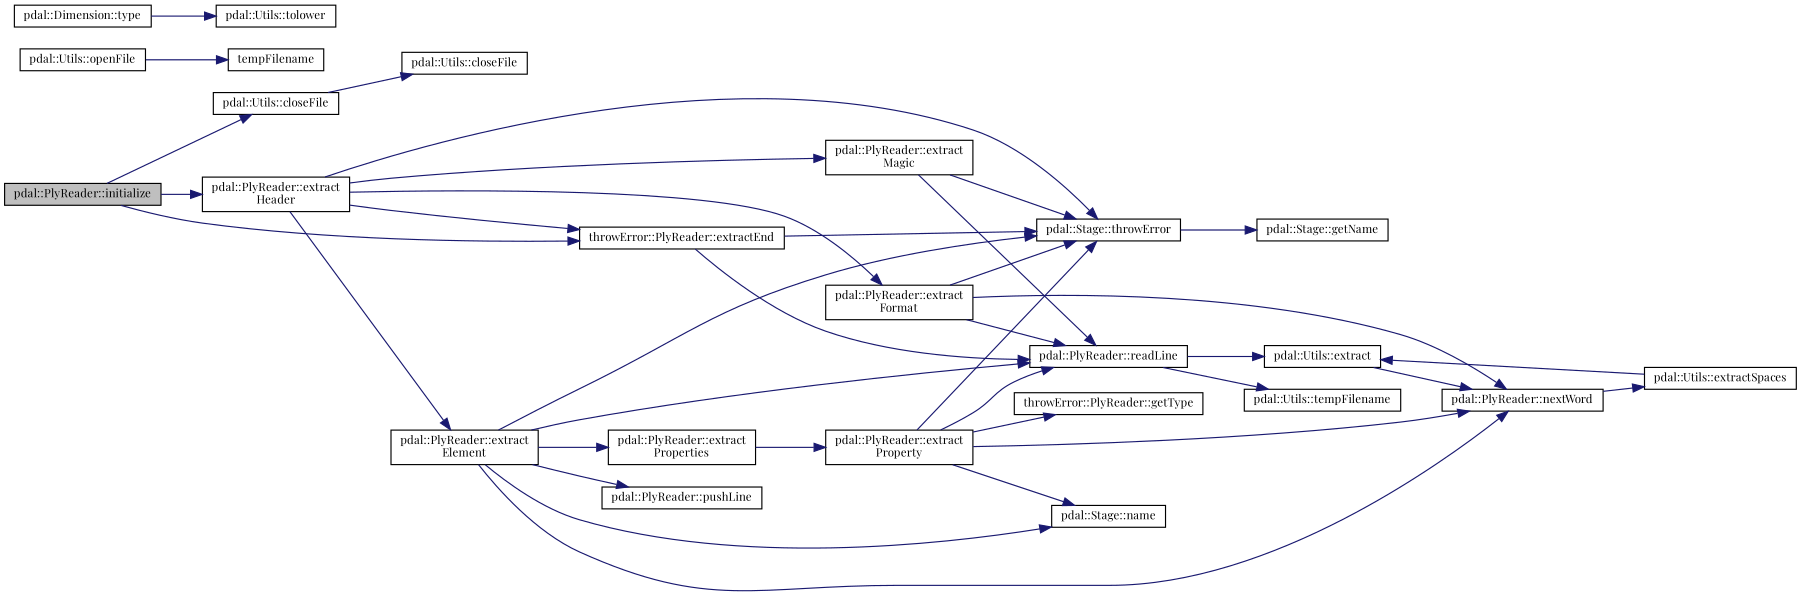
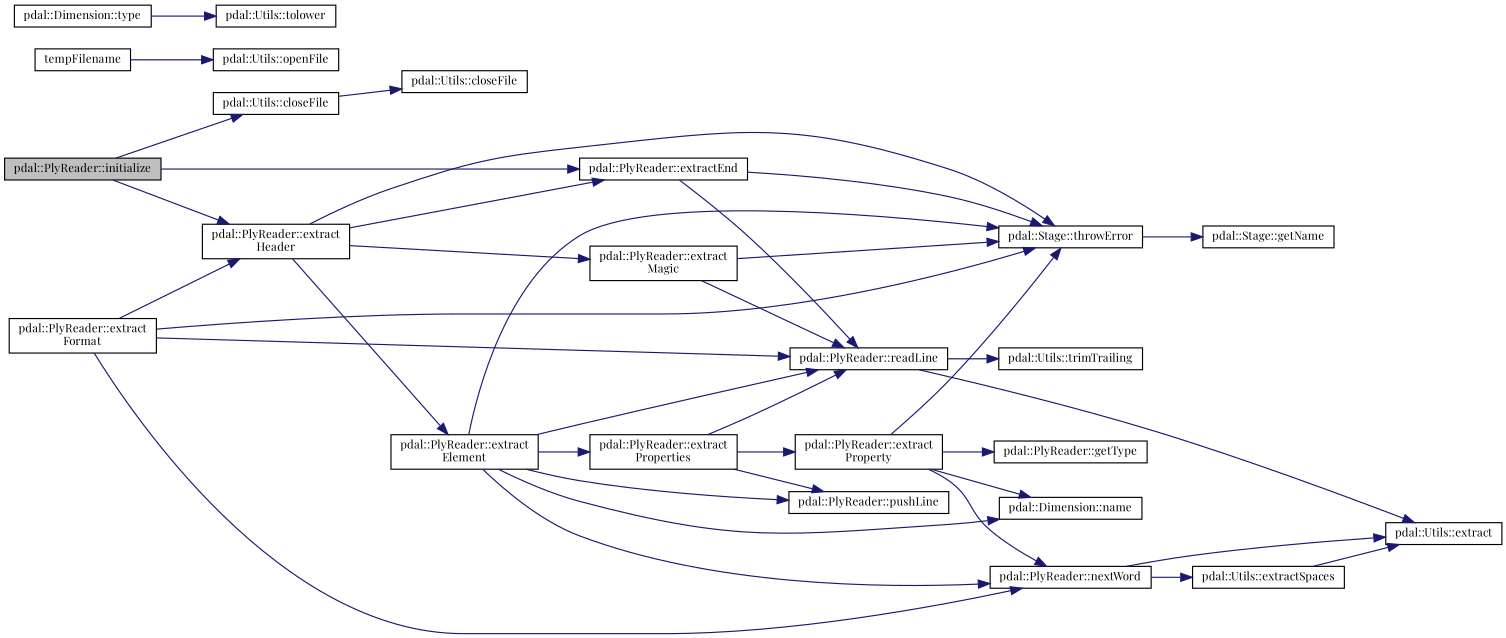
(181, 60) -> (166, 60)
(622, 195) -> (174, 291)
(682, 238) -> (664, 169)
(1417, 377) -> (1250, 549)
(991, 399) -> (772, 406)
(1322, 400) -> (1071, 359)
(1109, 404) -> (1071, 452)
none -> (773, 479)
(1109, 516) -> (1071, 508)
